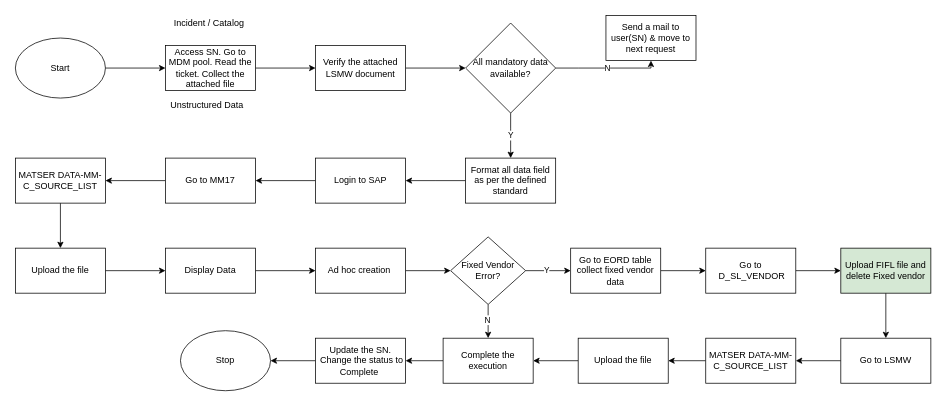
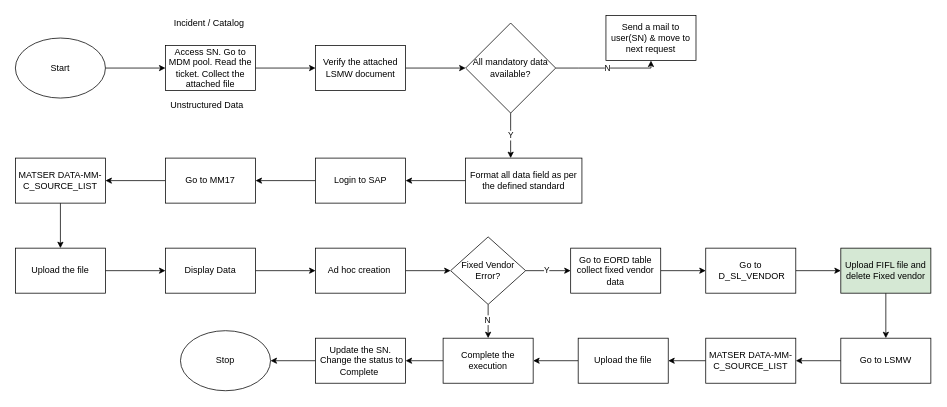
(510, 180) -> (524, 180)
